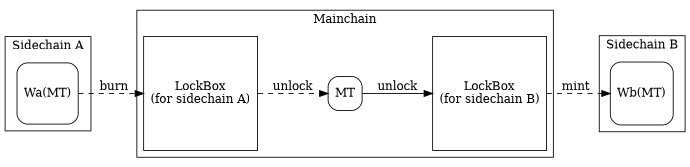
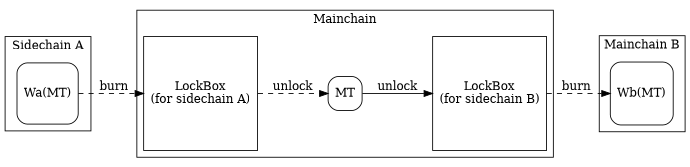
(642, 45) -> (642, 45)
(576, 87) -> (576, 87)
